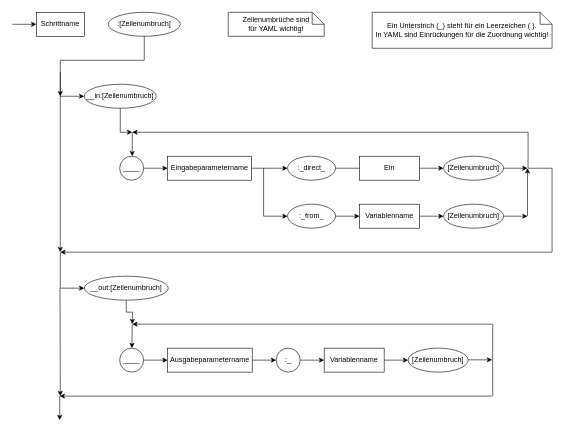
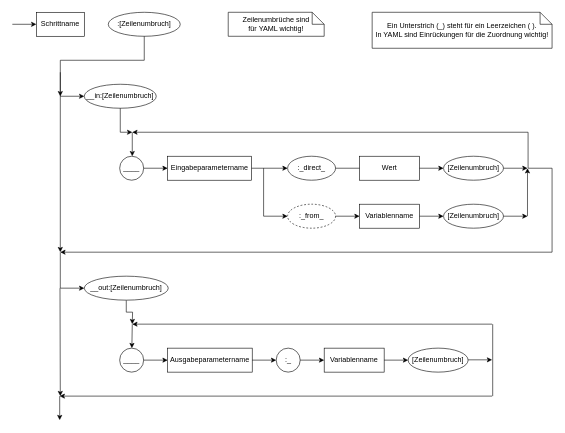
(390, 168) -> (390, 168)
(312, 216) -> (312, 216)
